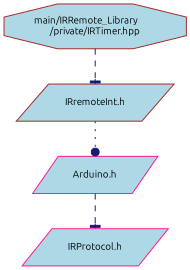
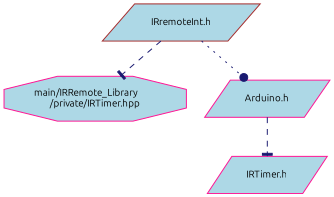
(95, 26) -> (95, 99)
(95, 64) -> (142, 57)
(95, 247) -> (267, 175)
